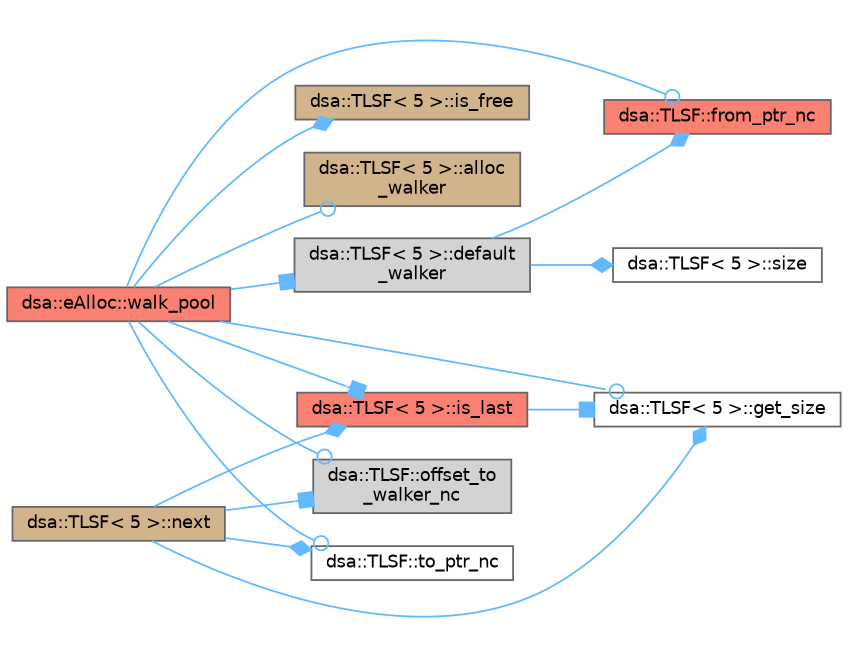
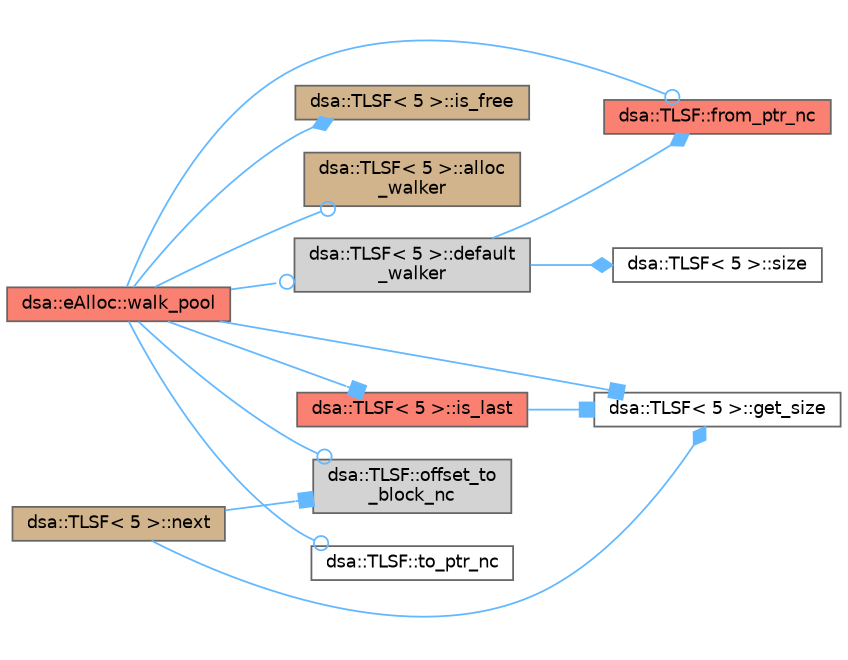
(254, 286) -> (254, 286)
(413, 355) -> (413, 355)
(242, 465) -> none
(412, 486) -> (412, 486)
(257, 542) -> none
